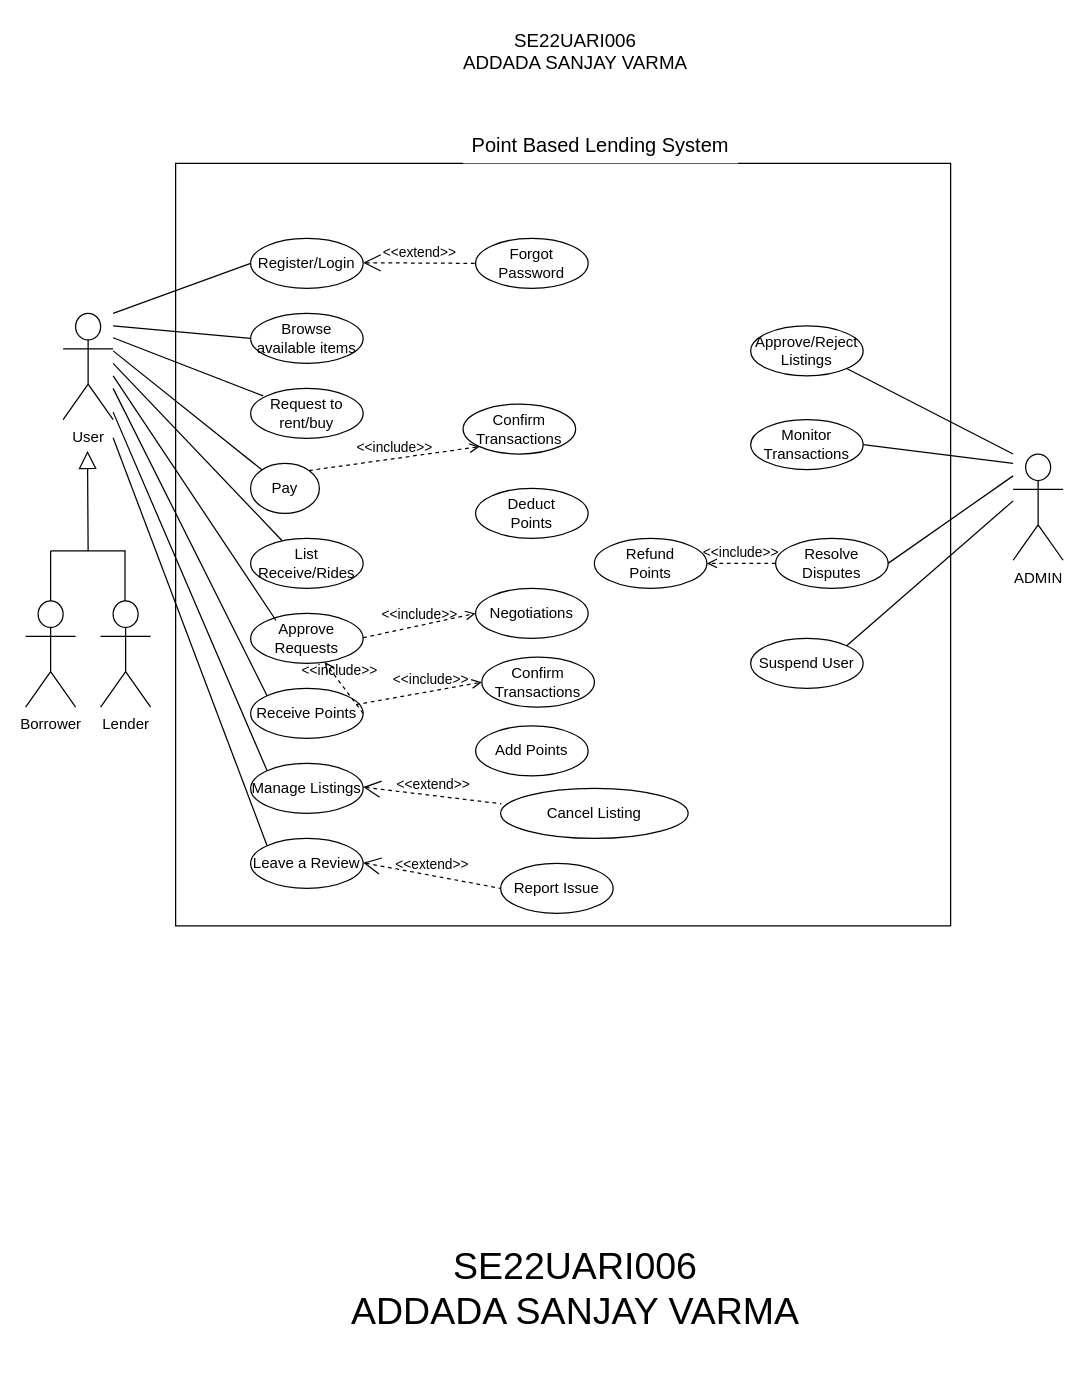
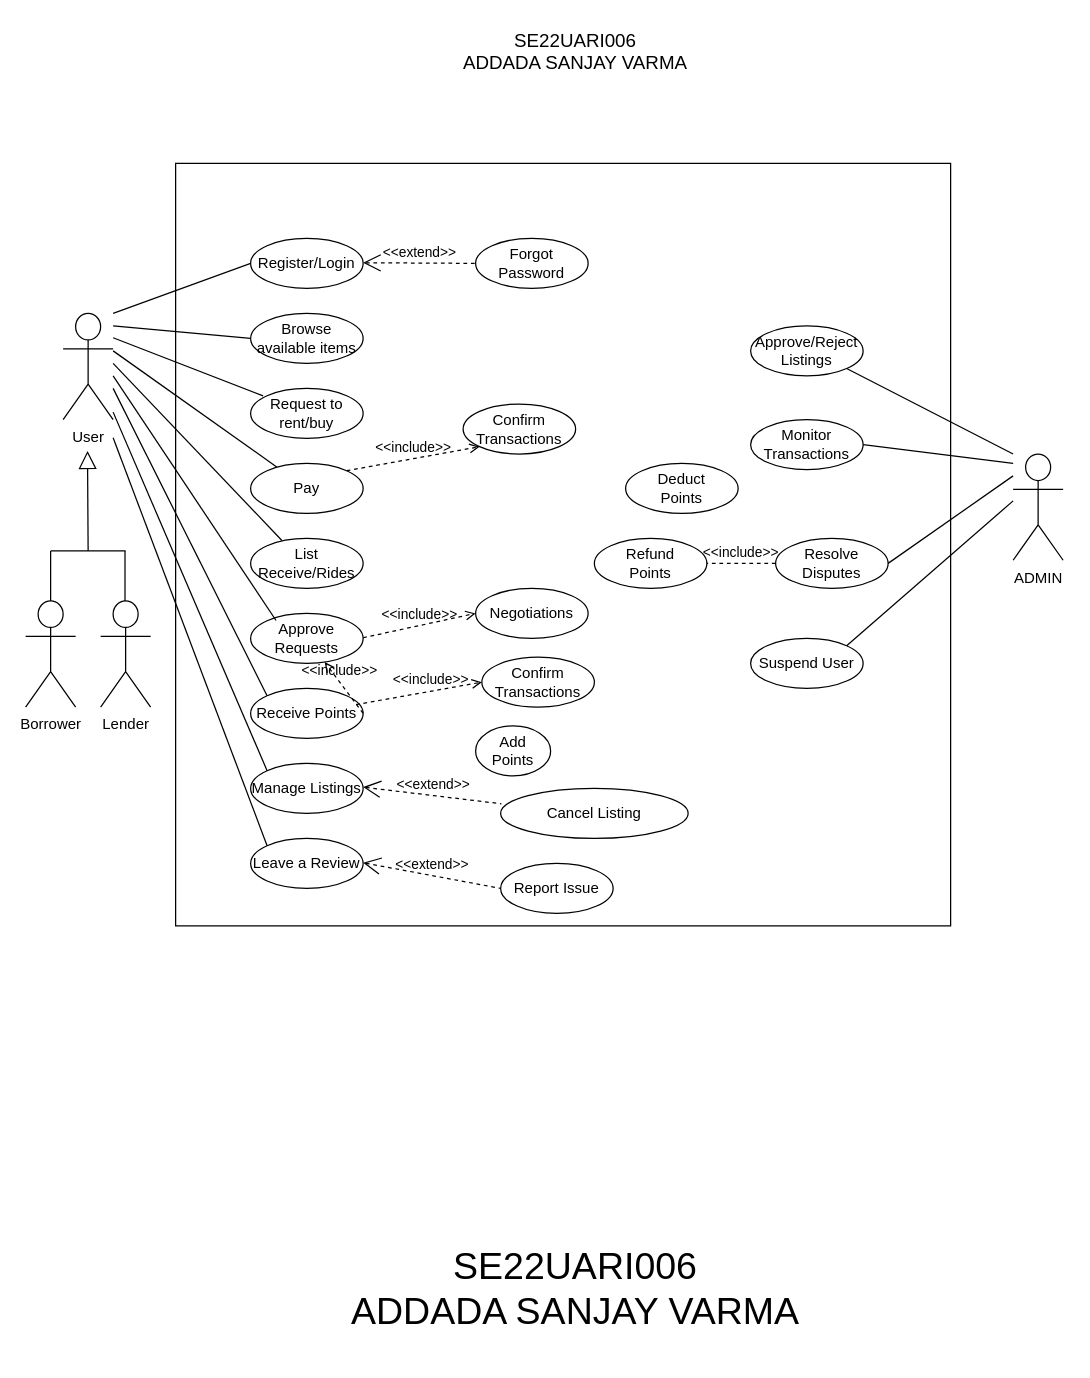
(601, 144) -> none
(285, 488) -> (307, 488)
(532, 513) -> (682, 488)
(713, 563) -> (711, 563)
(532, 751) -> (513, 751)
